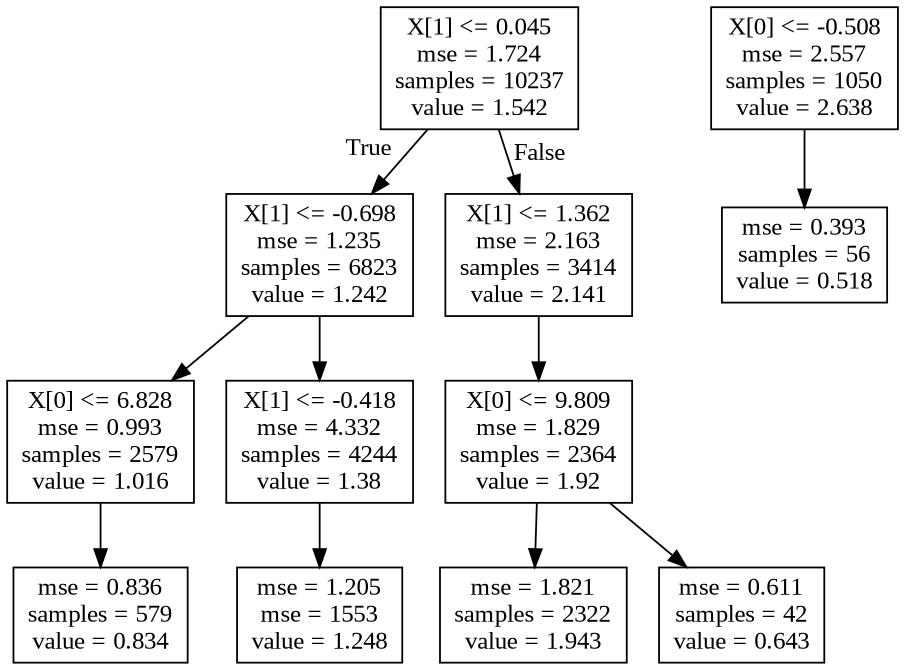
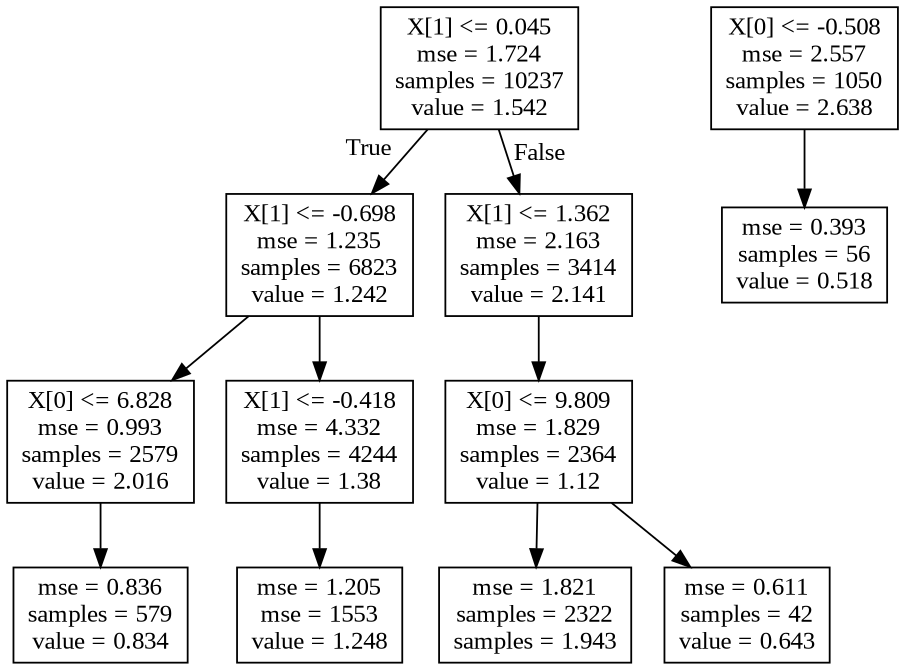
(101, 442) -> (101, 442)
(539, 442) -> (539, 442)
(533, 615) -> (535, 615)
